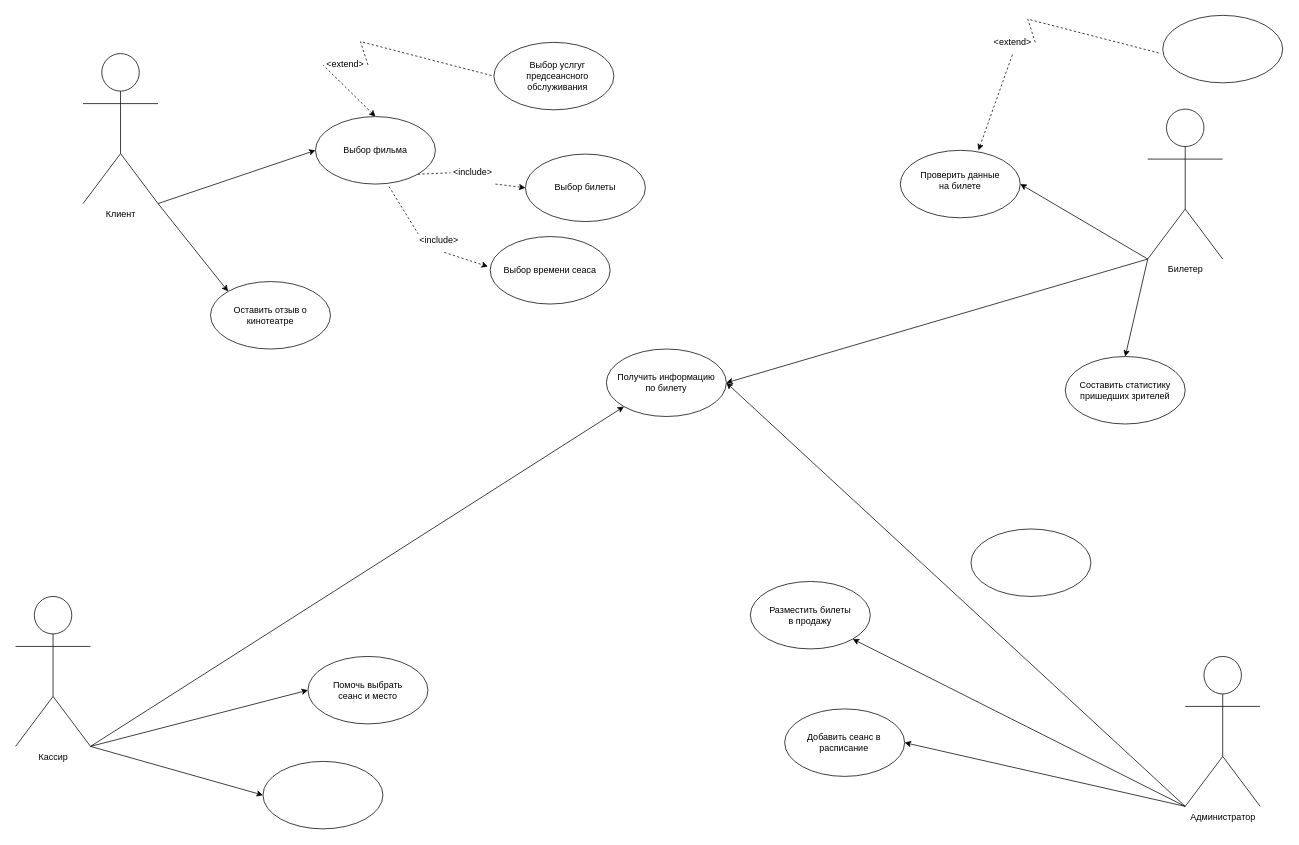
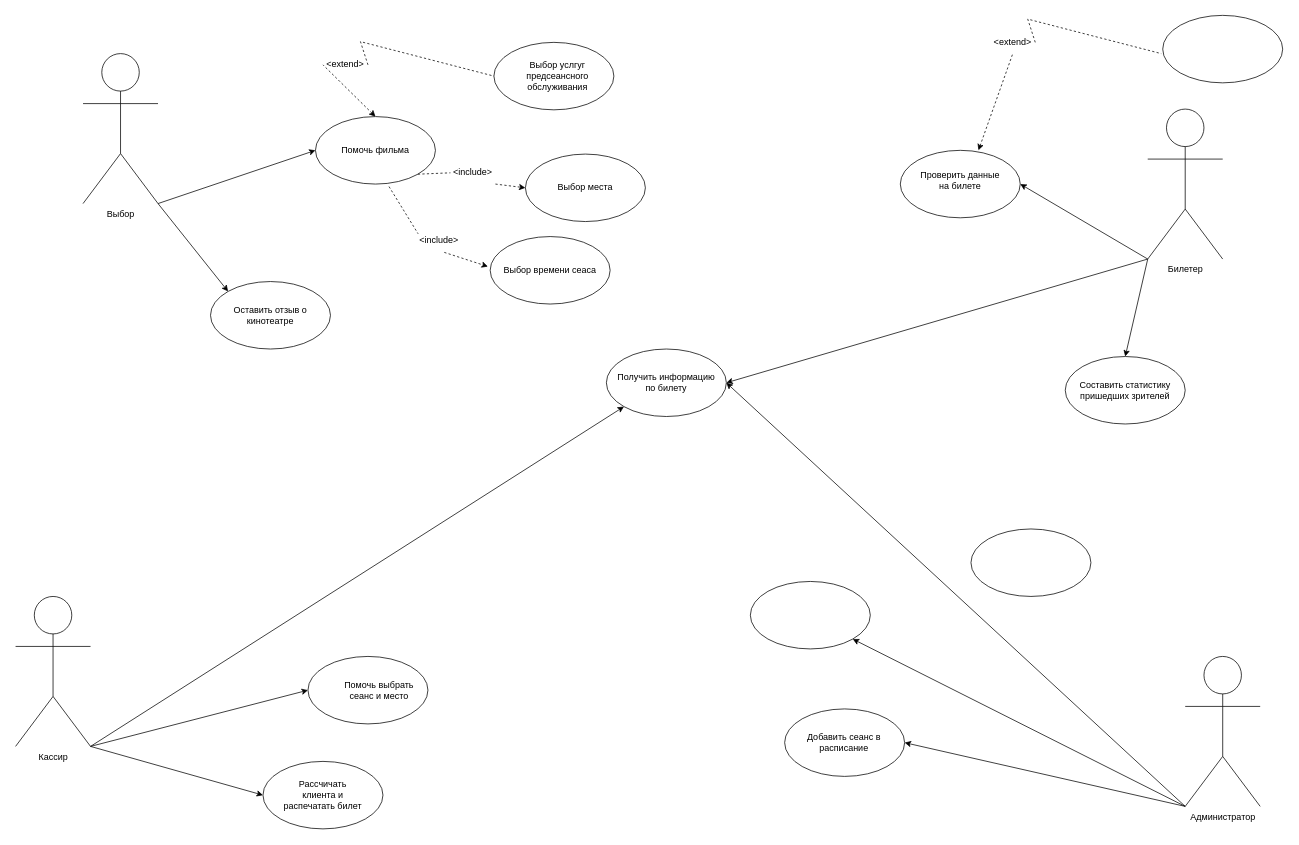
(375, 150) -> (375, 150)
(585, 188) -> (585, 188)
(121, 214) -> (121, 214)
(810, 615) -> none
(368, 690) -> (379, 690)
none -> (323, 795)
